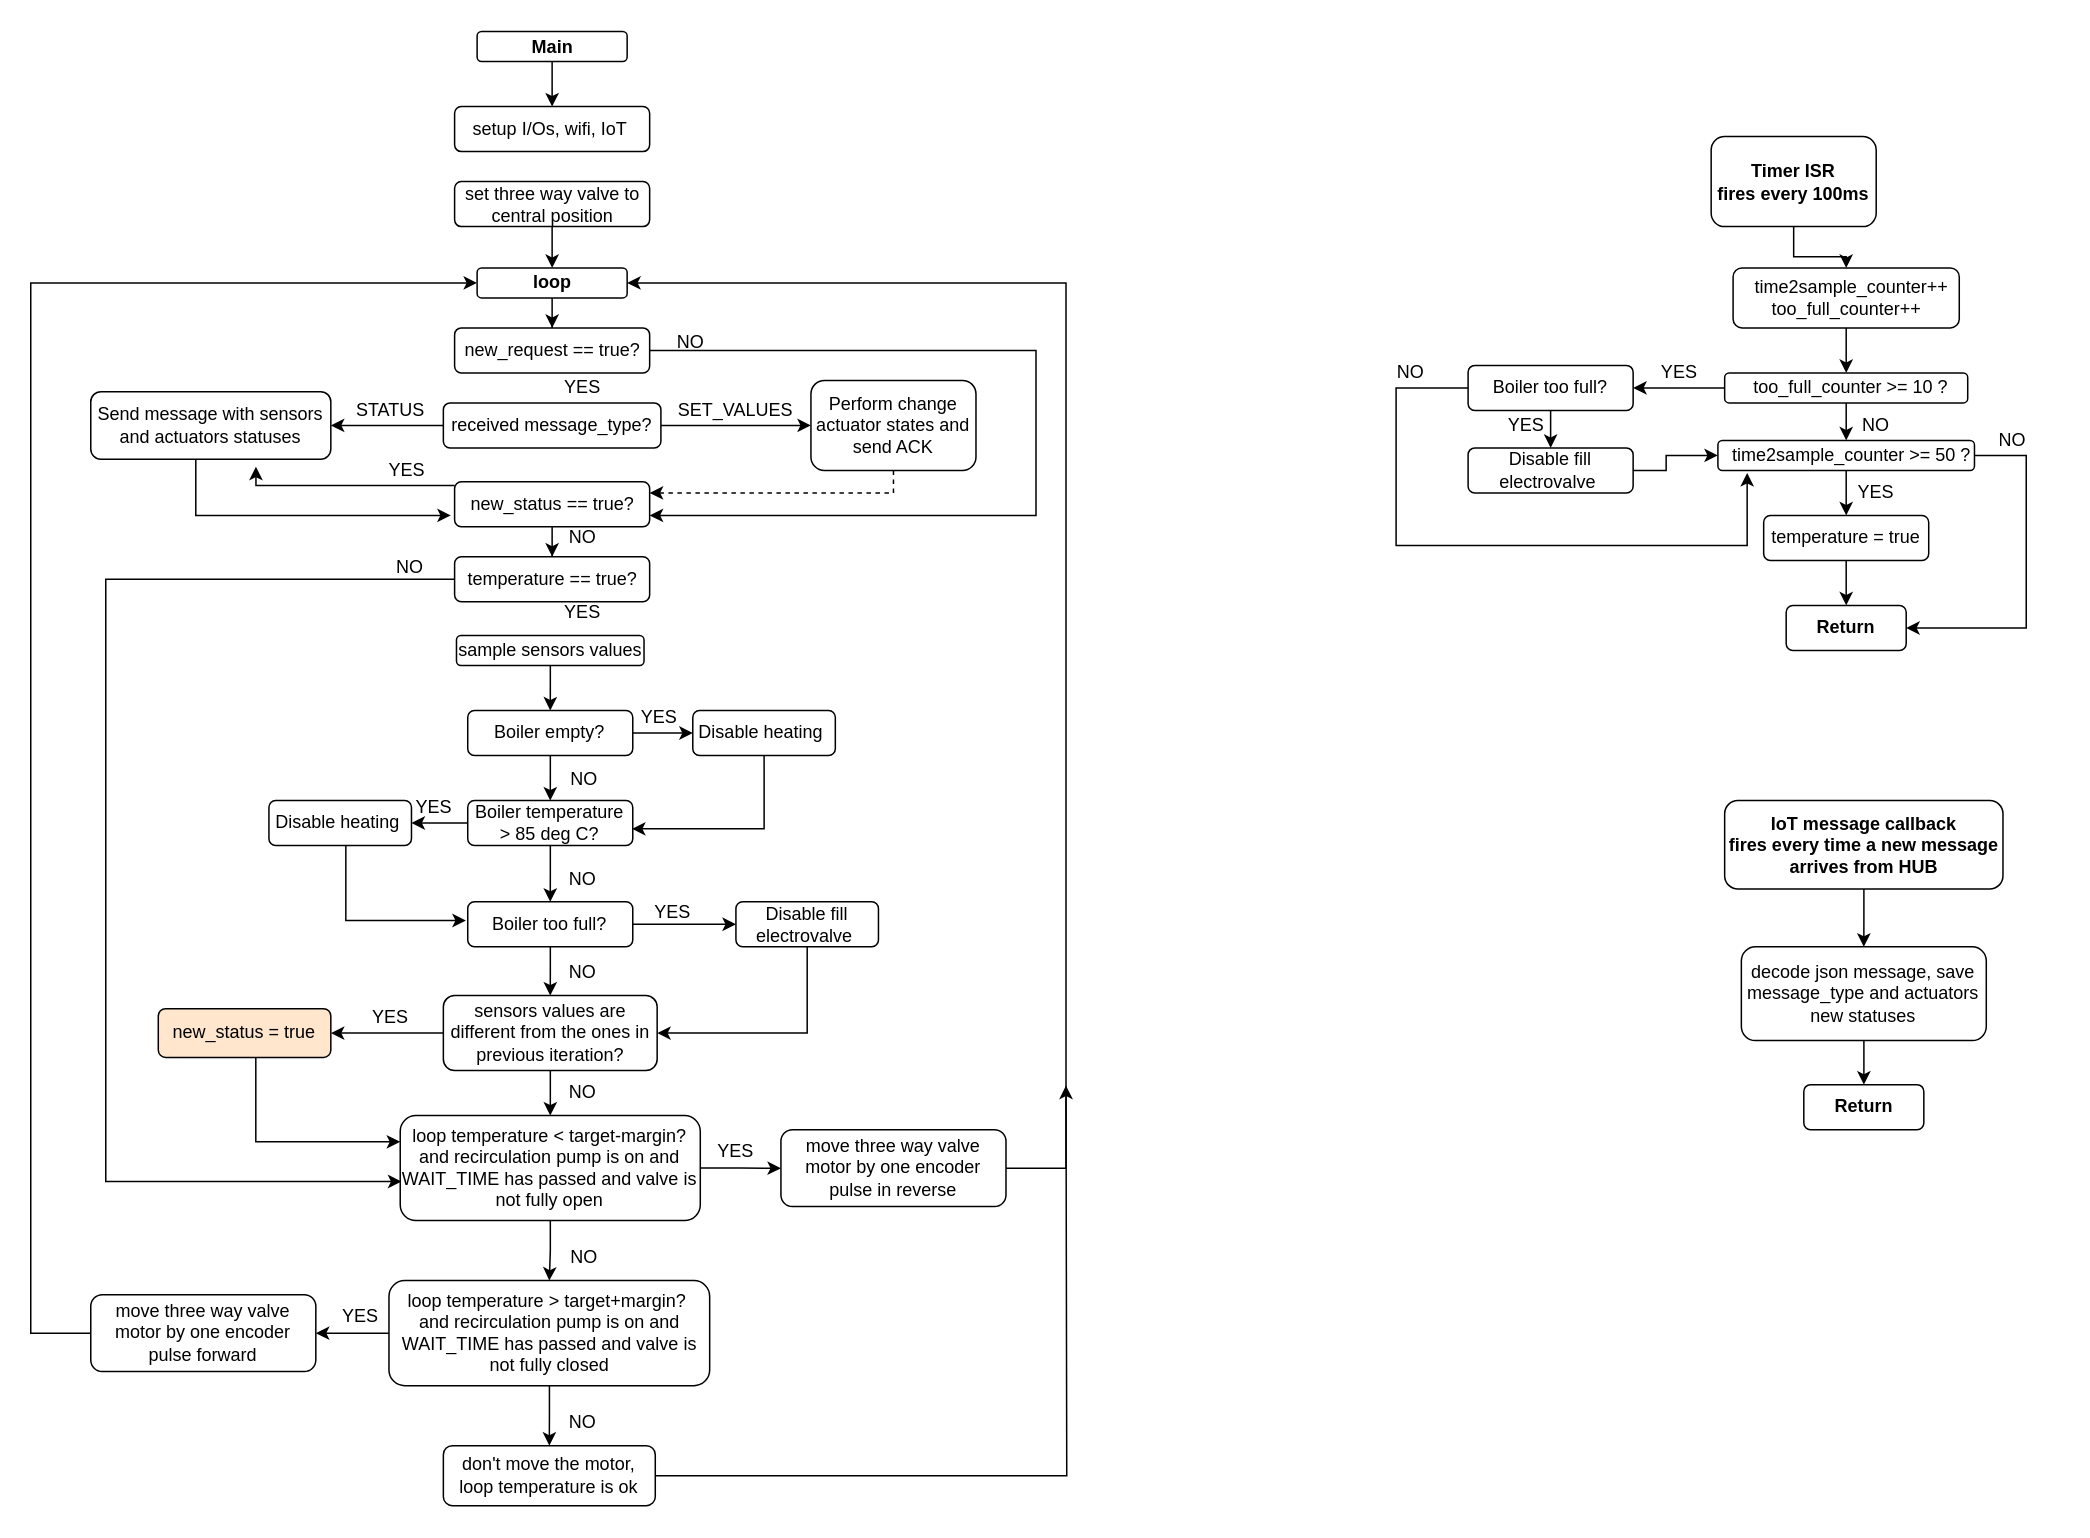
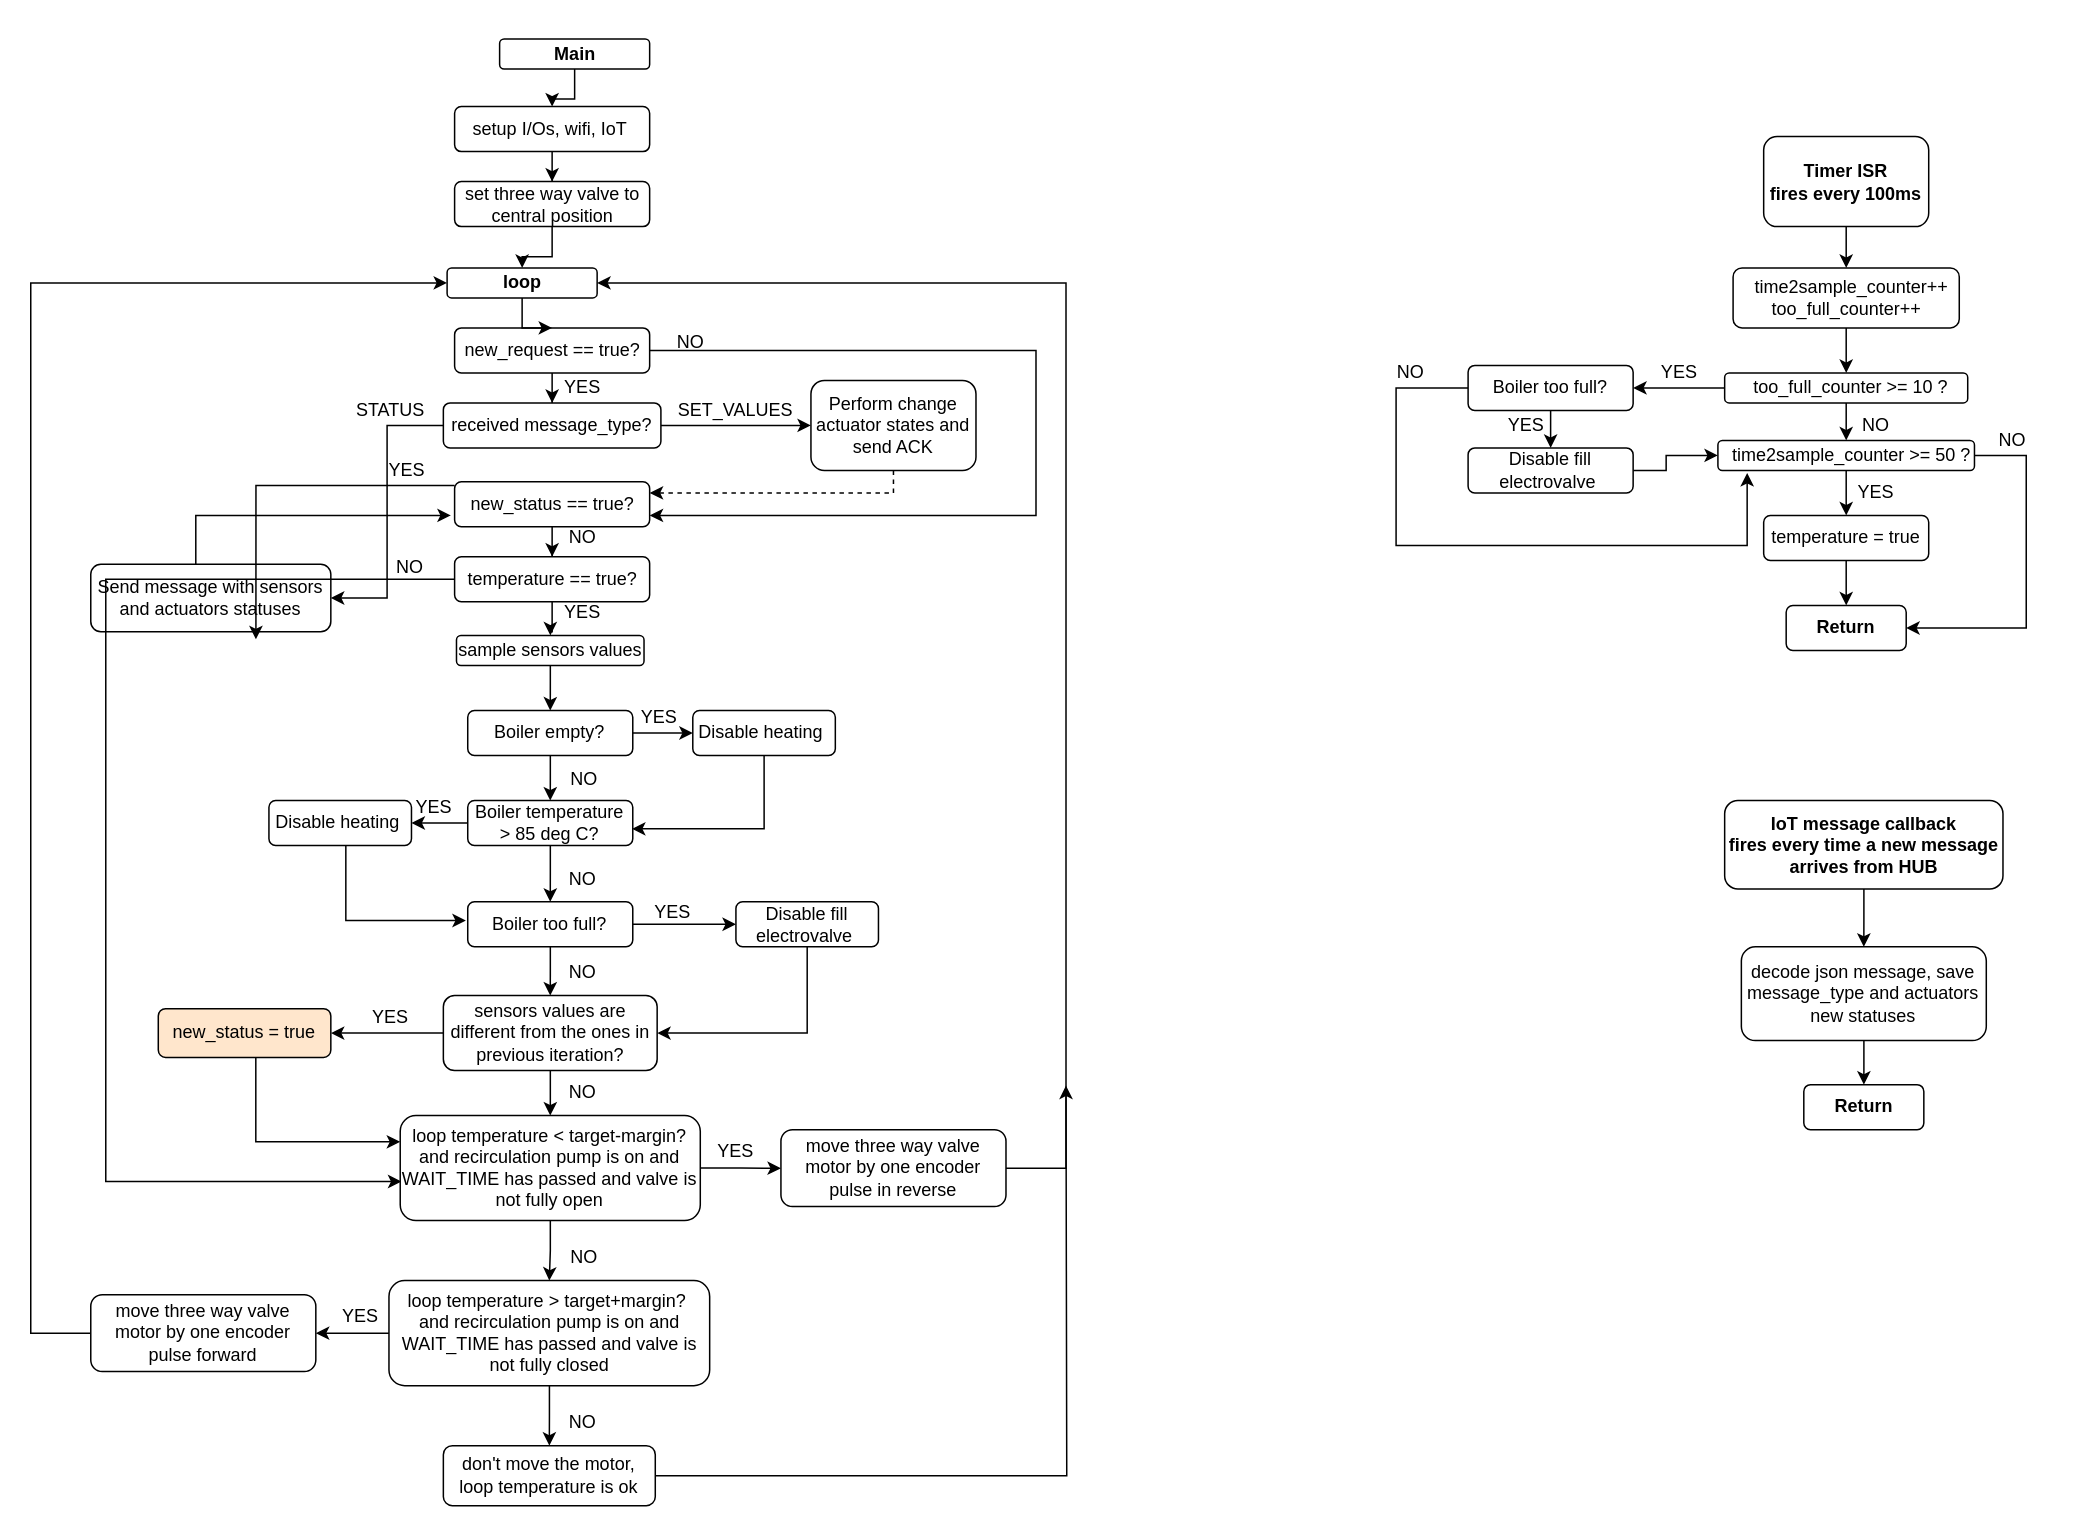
(552, 47) -> (575, 54)
none -> (552, 172)
(1793, 182) -> (1846, 182)
(552, 283) -> (522, 283)
none -> (552, 393)
(211, 425) -> (211, 598)
none -> (552, 620)
